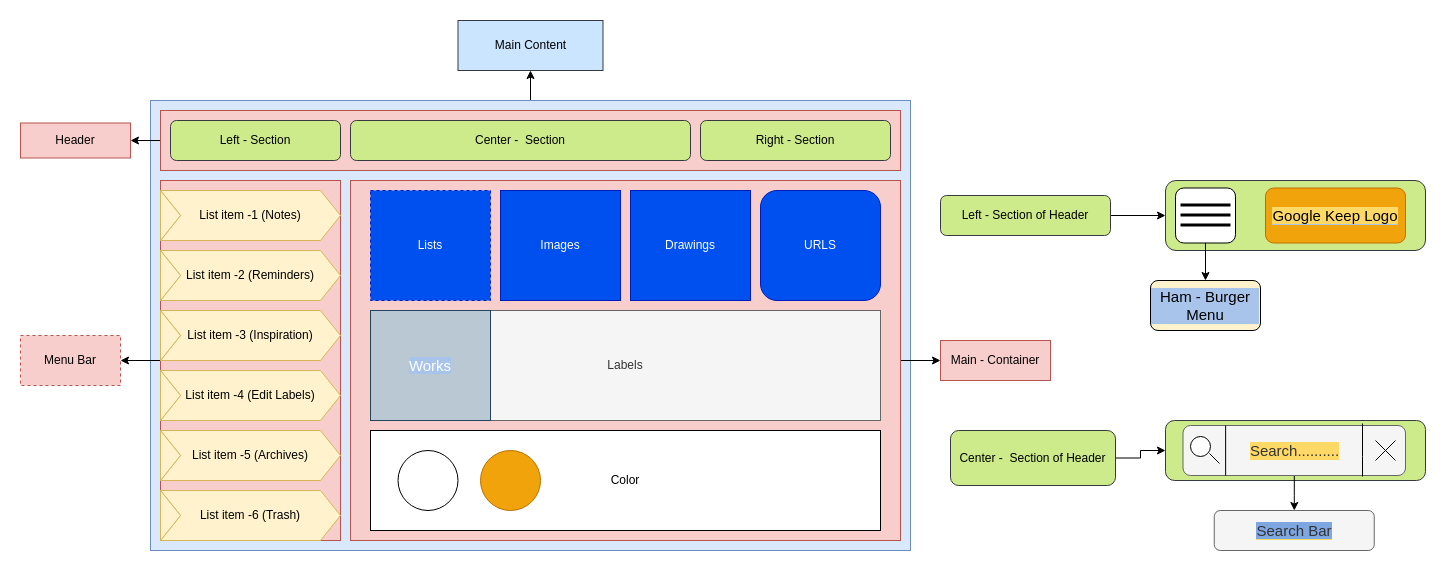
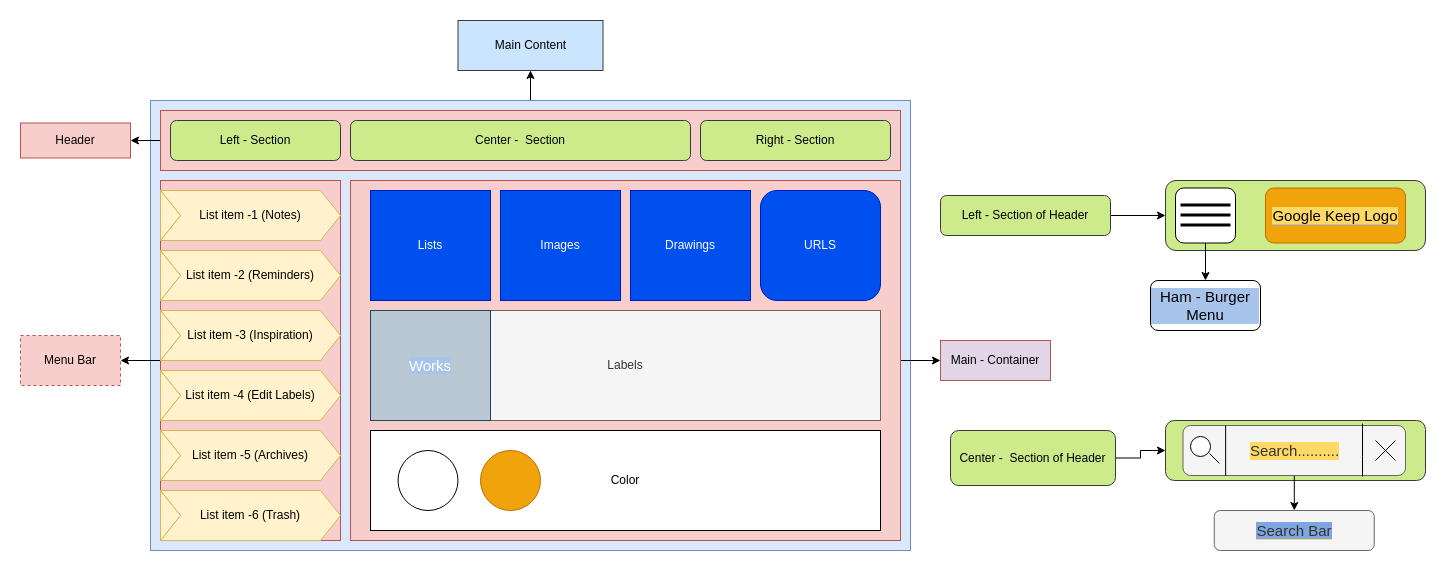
(431, 246) -> (431, 246)
(1206, 306) -> (1206, 306)
(996, 361) -> (996, 361)
